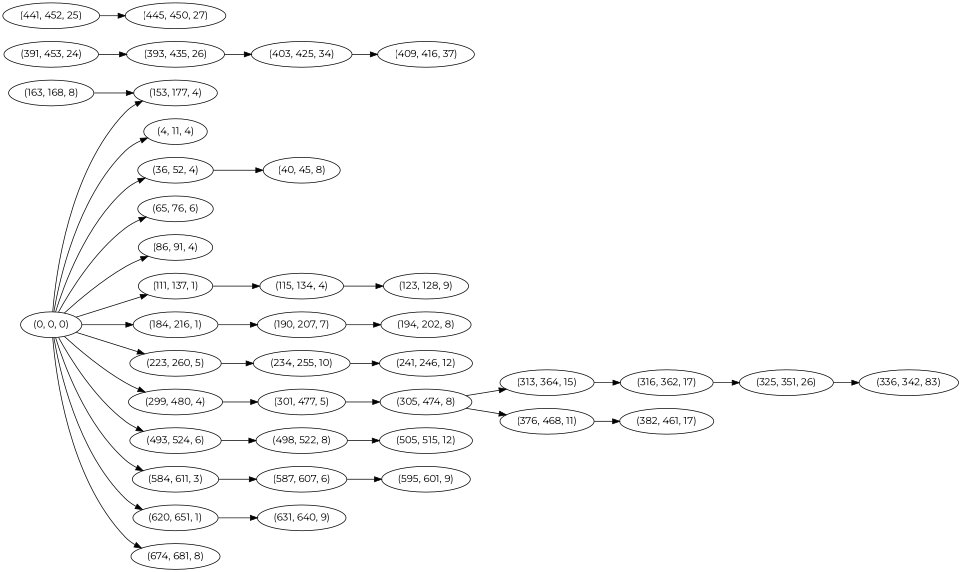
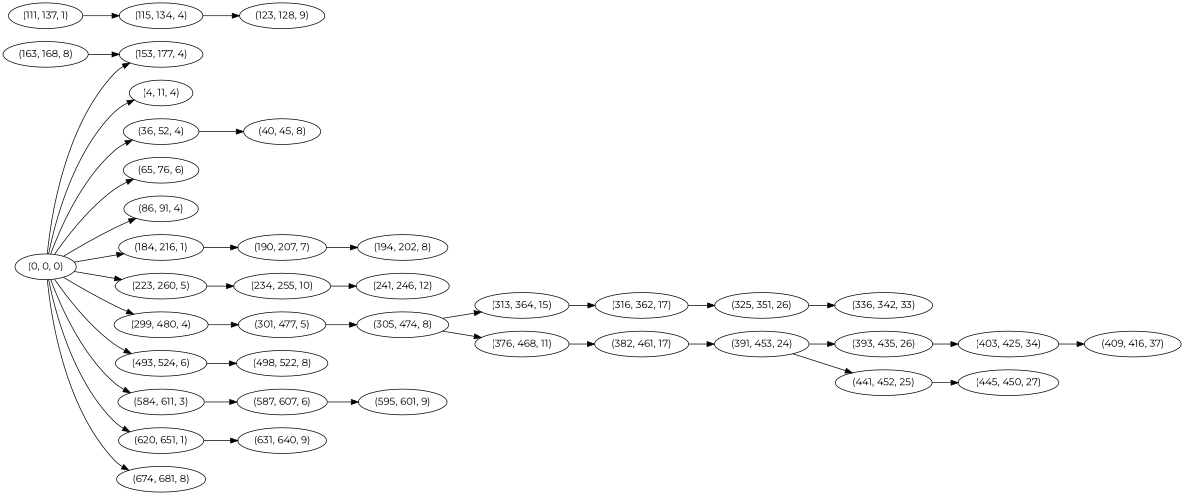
(108, 307) -> none
none -> (698, 344)
none -> (819, 362)
(909, 383) -> (884, 305)
(426, 441) -> none
